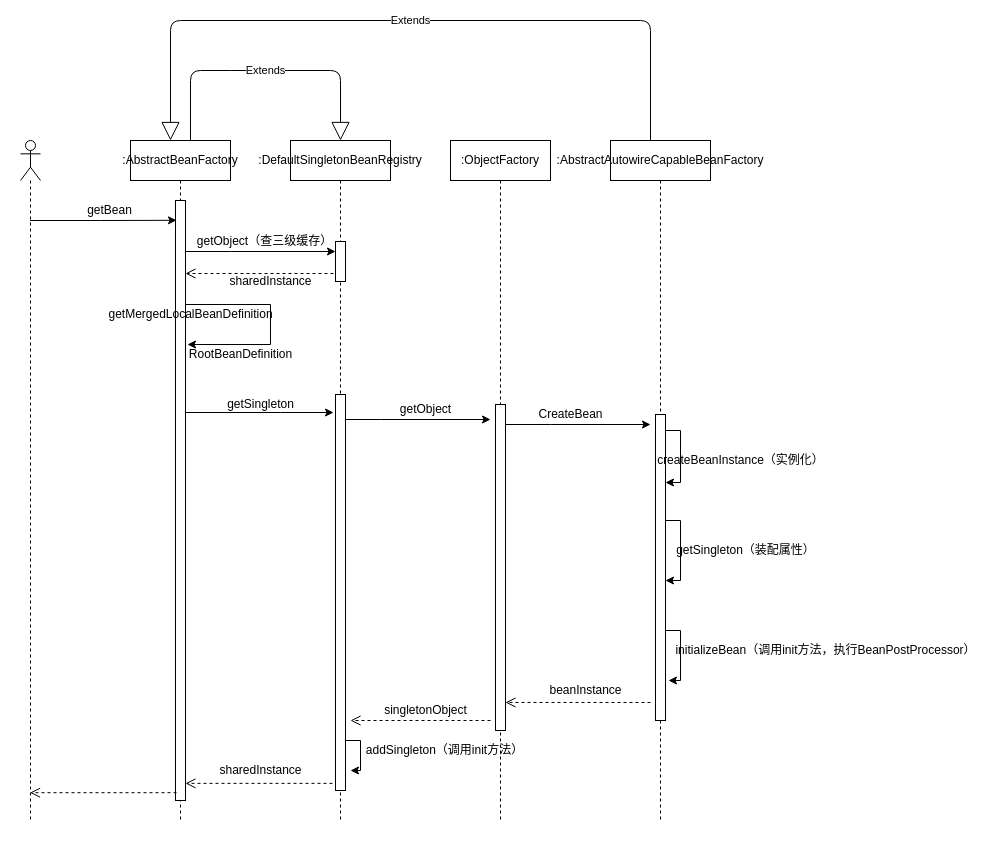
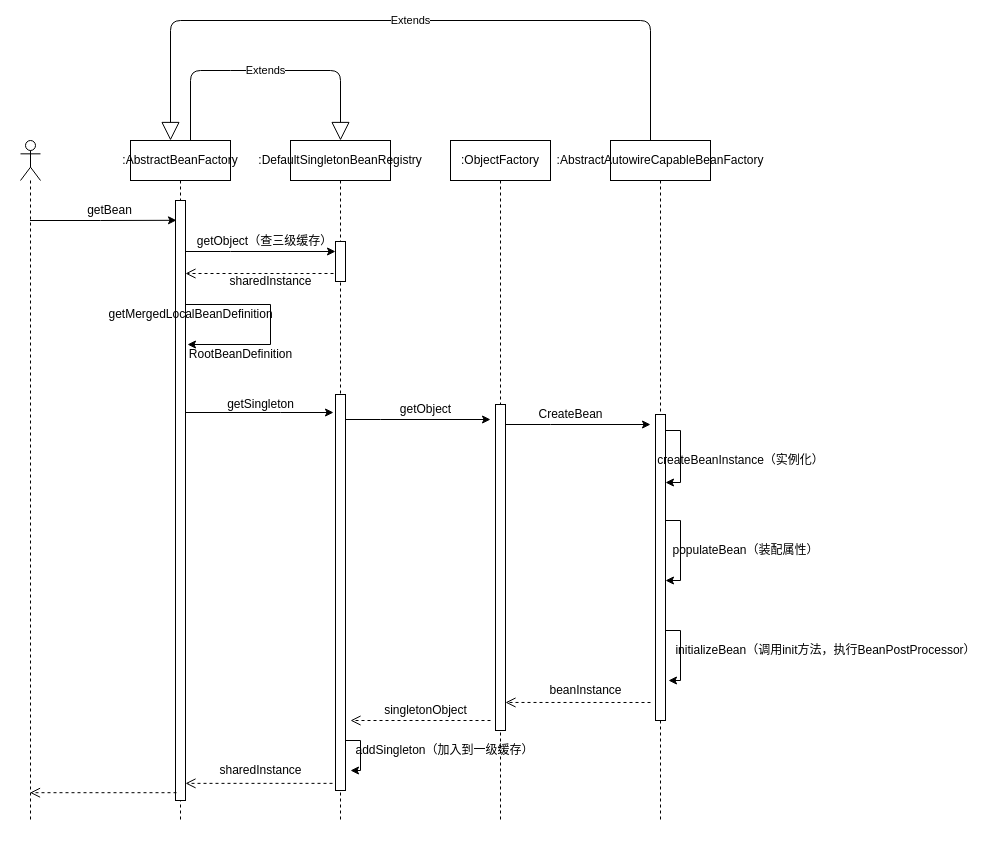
(746, 551) -> (746, 551)
(445, 751) -> (445, 751)
